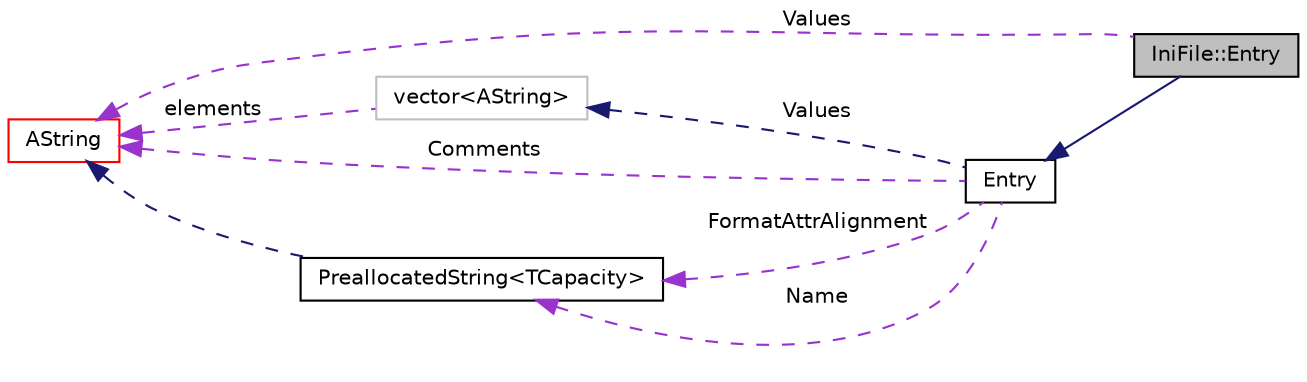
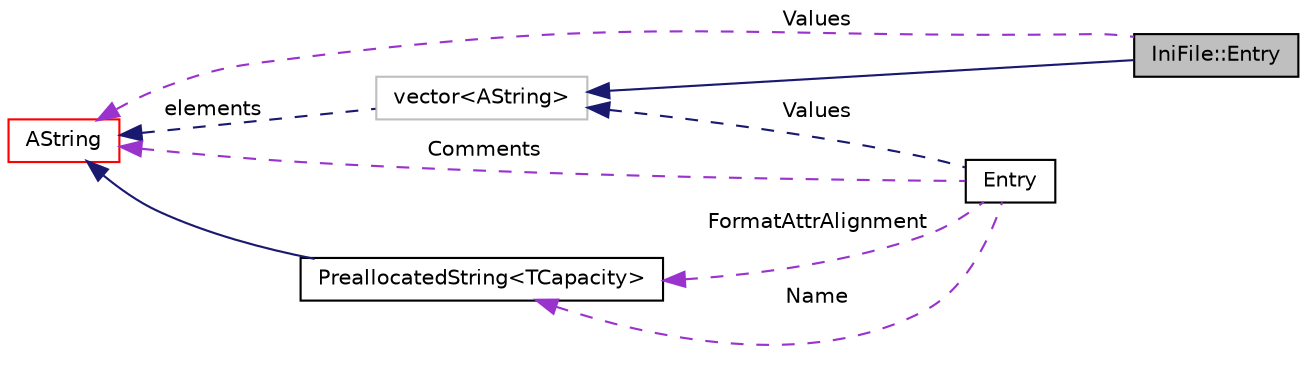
(1123, 112) -> (871, 75)
(259, 121) -> (259, 121)
(204, 229) -> (204, 229)
